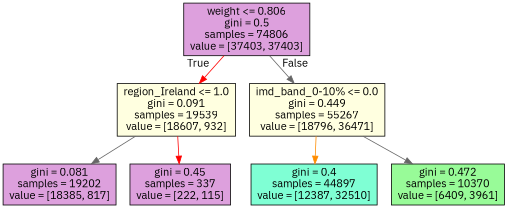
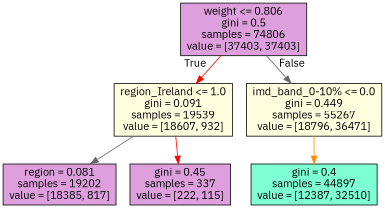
(60, 185) -> (60, 185)
(448, 185) -> none
